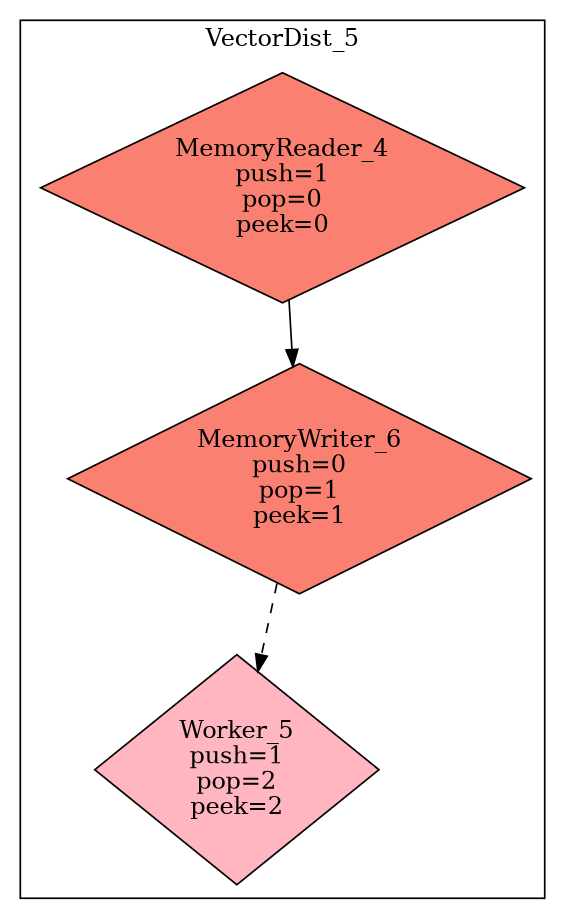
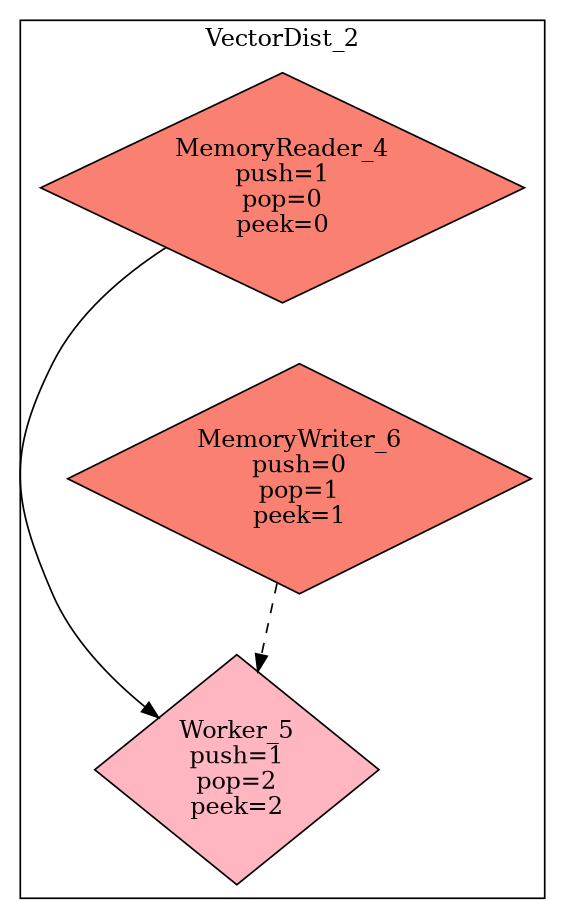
(283, 40) -> (283, 40)
(290, 325) -> (31, 416)
